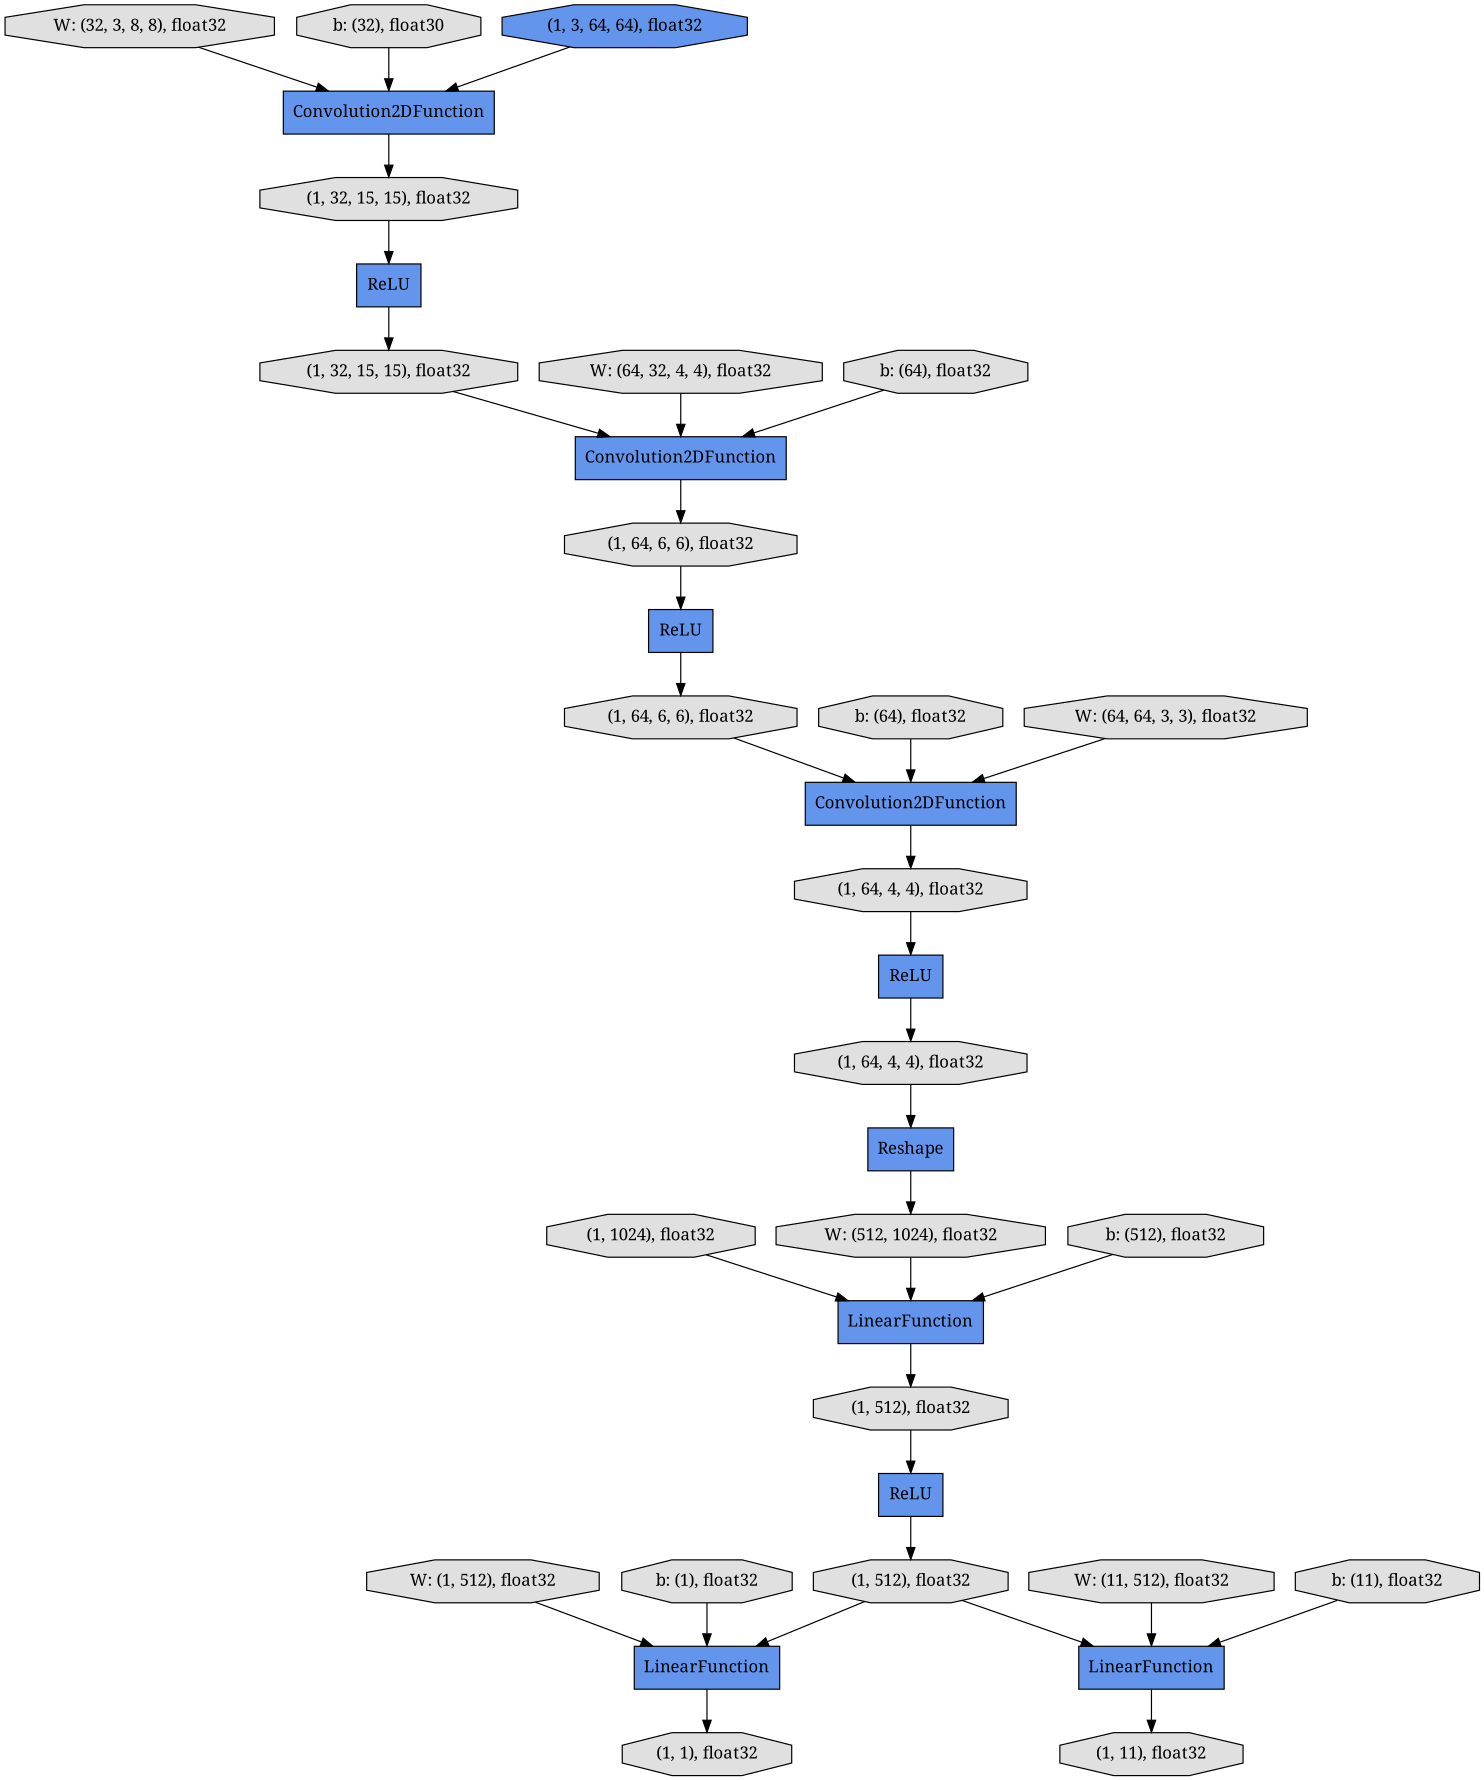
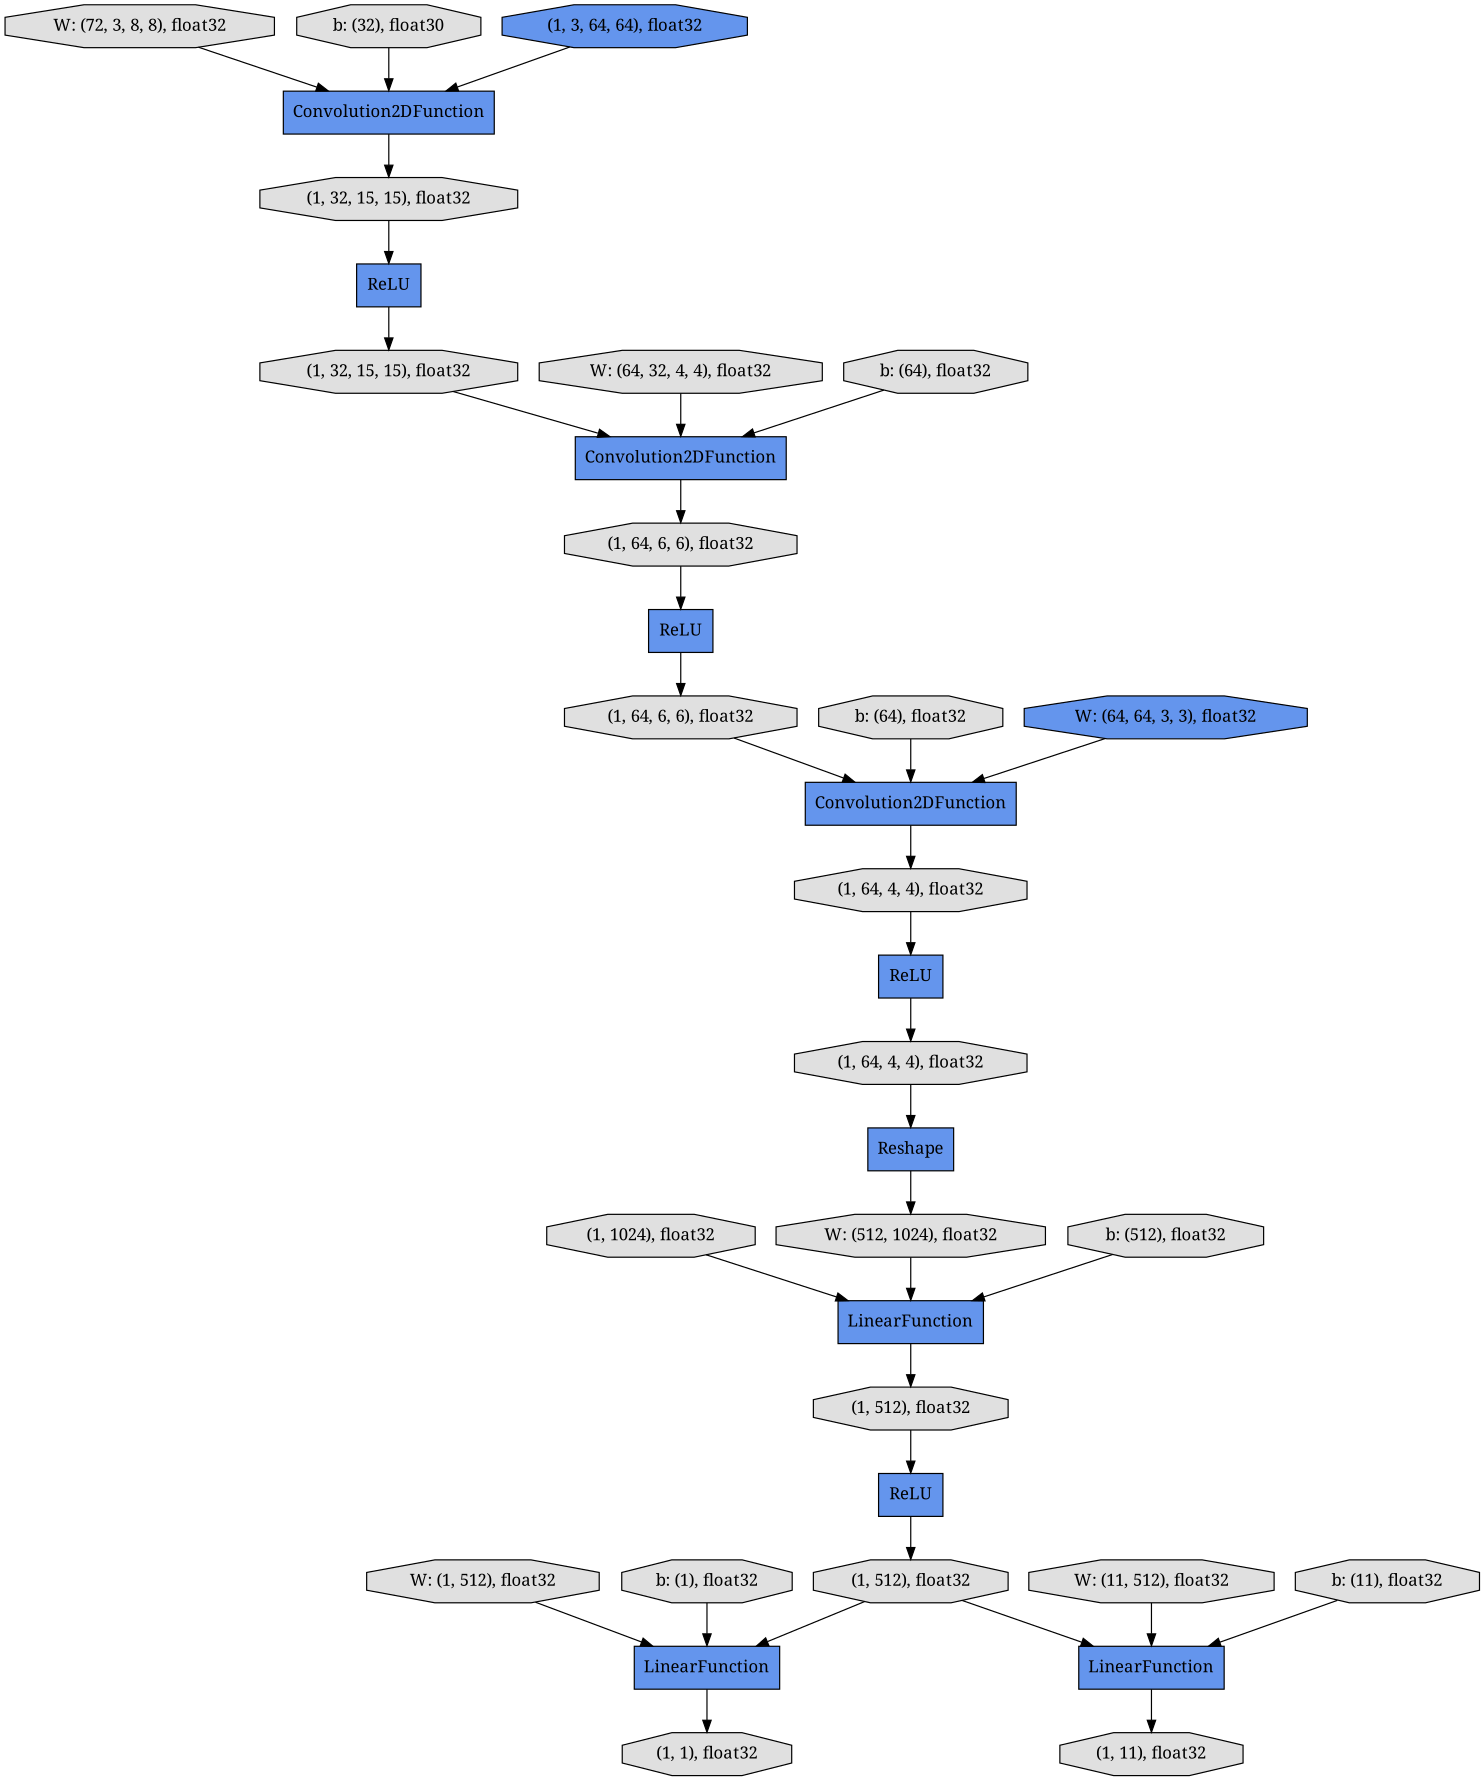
(140, 26) -> (140, 26)
(1166, 717) -> (1166, 717)
